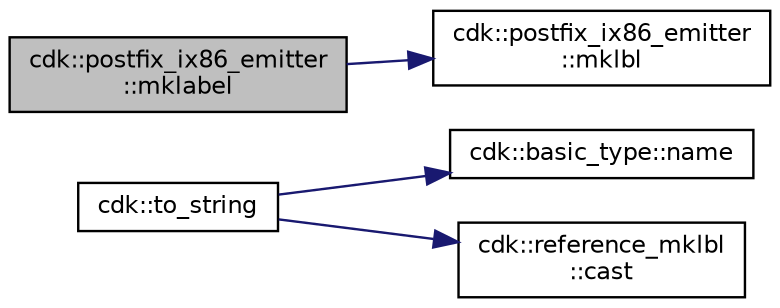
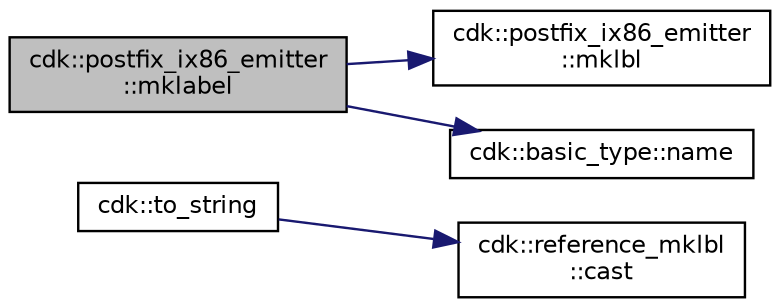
(352, 185) -> (401, 116)
